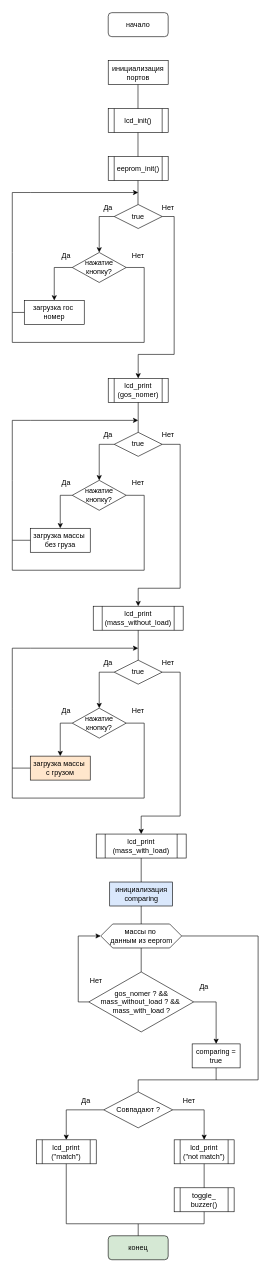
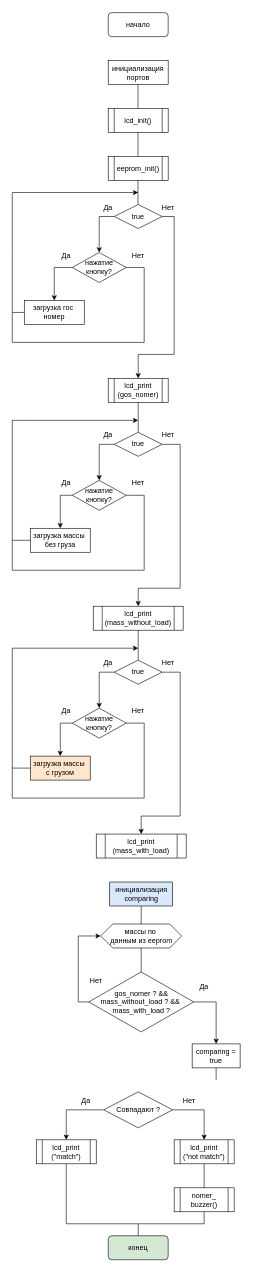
(141, 870) -> none
(258, 1036) -> none
(204, 1200) -> (204, 1200)
